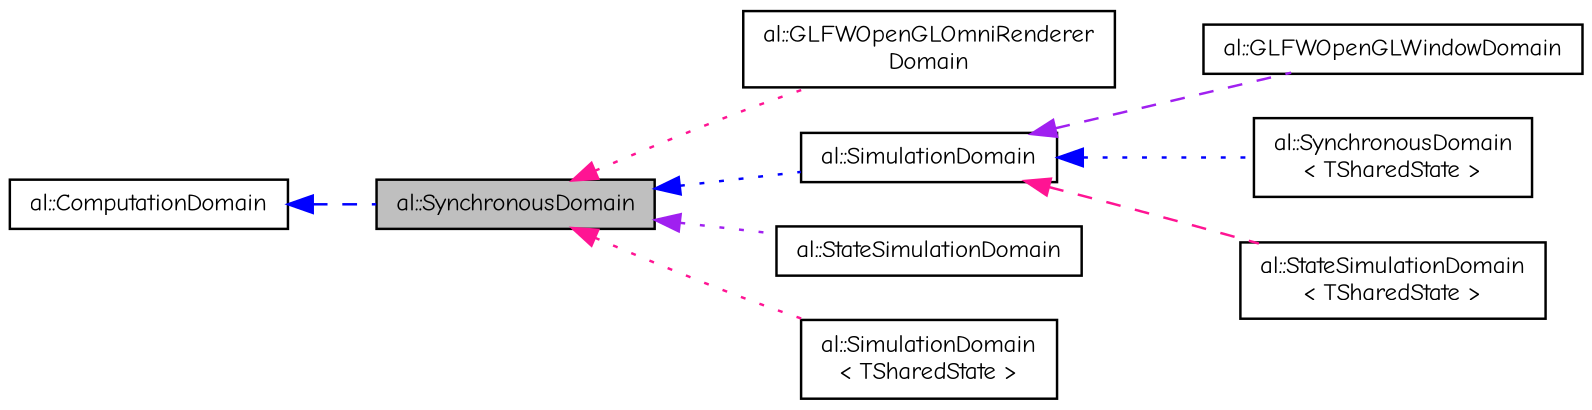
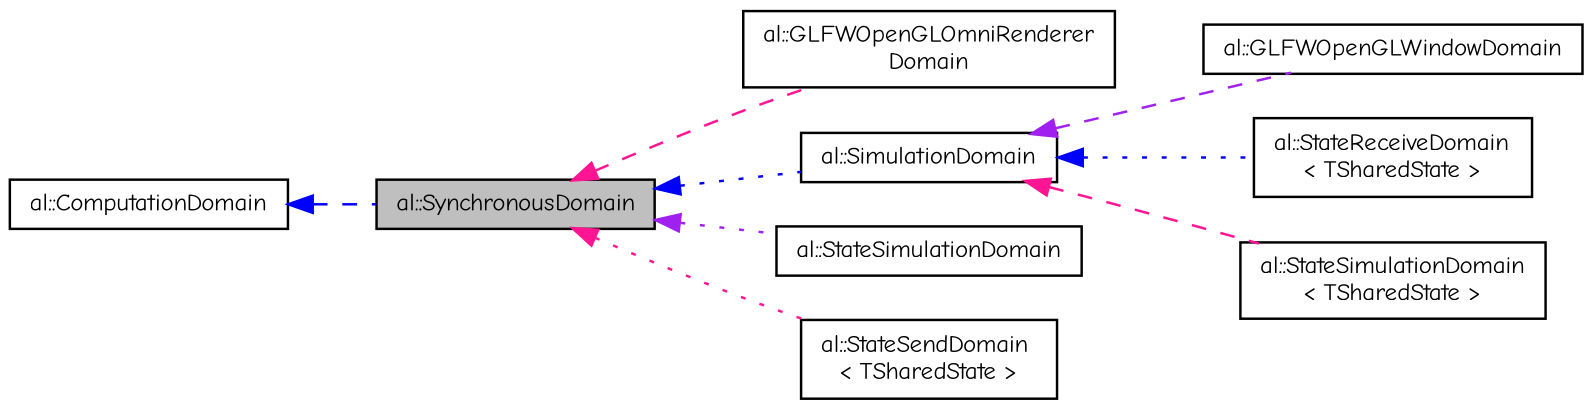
(703, 126) -> (703, 126)
(1393, 158) -> (1393, 158)
(929, 359) -> (929, 359)
